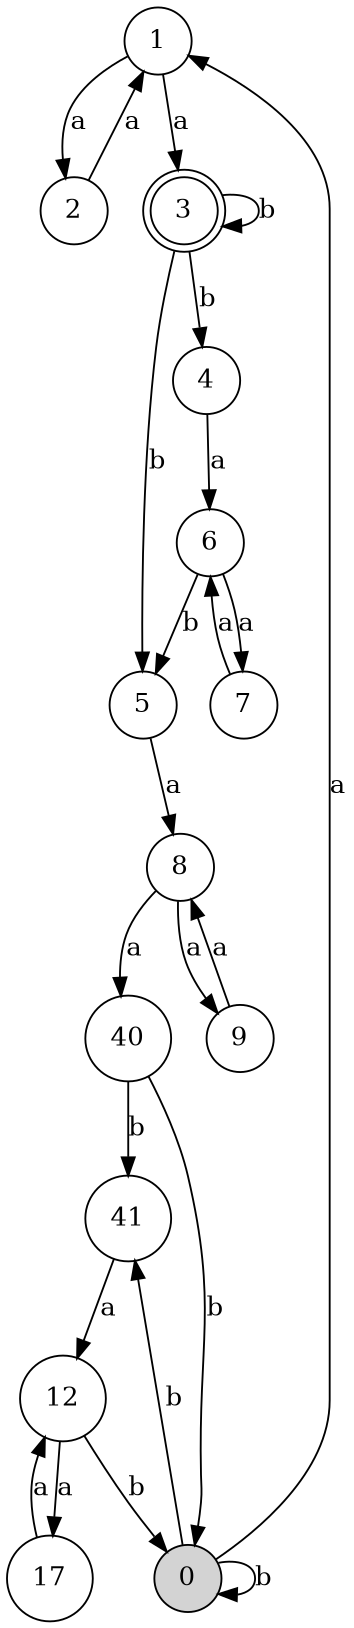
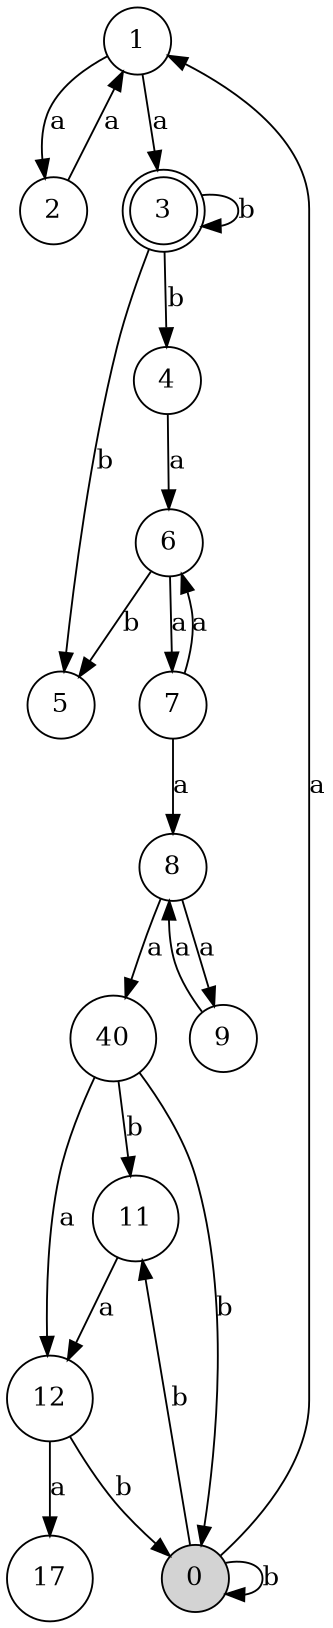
(160, 777) -> (173, 777)
(128, 1218) -> (136, 1218)
(31, 1496) -> (54, 1203)
